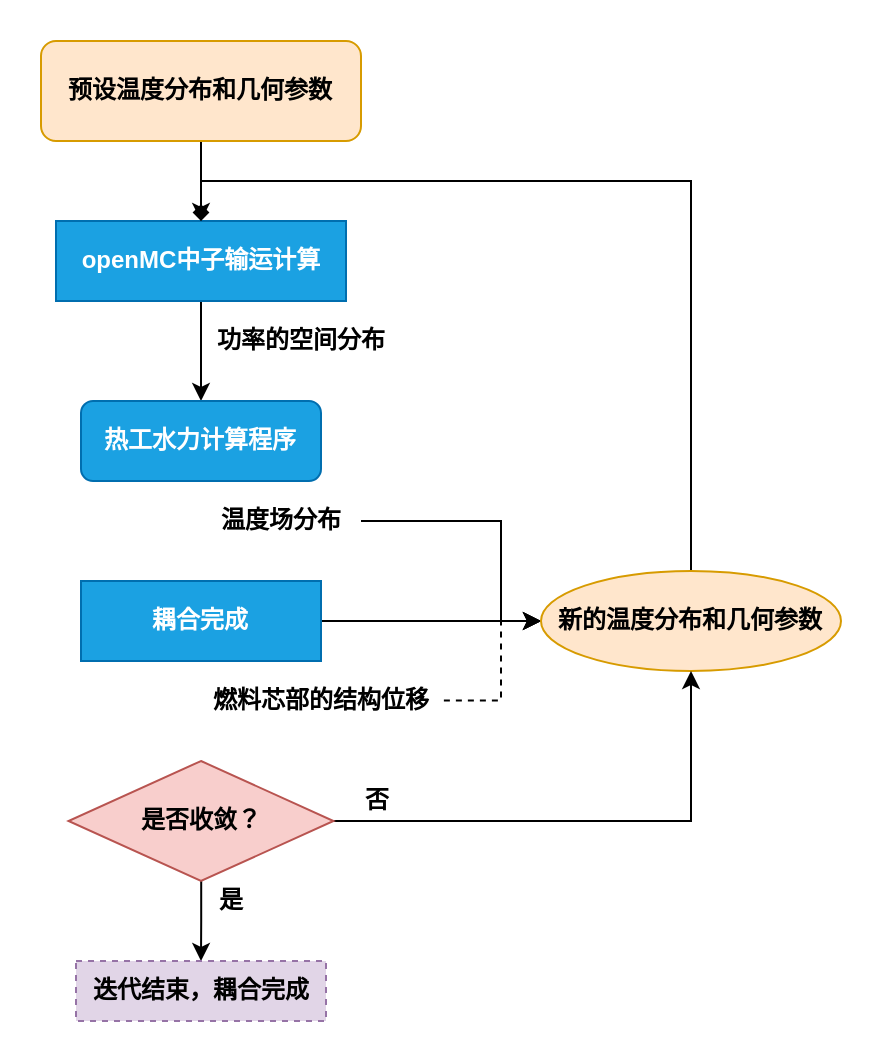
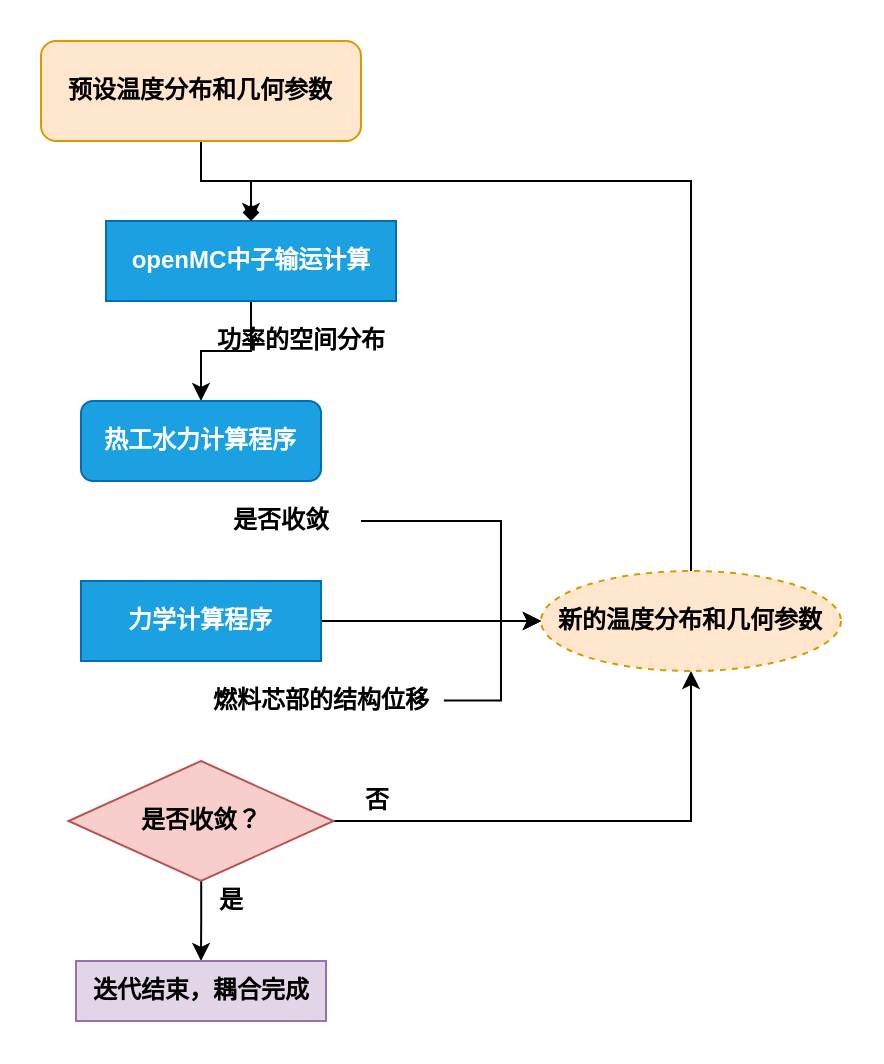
(201, 261) -> (251, 261)
(282, 521) -> (282, 521)
(201, 621) -> (201, 621)
(691, 621) -> (691, 621)
(501, 689) -> (501, 689)
(201, 991) -> (201, 991)
